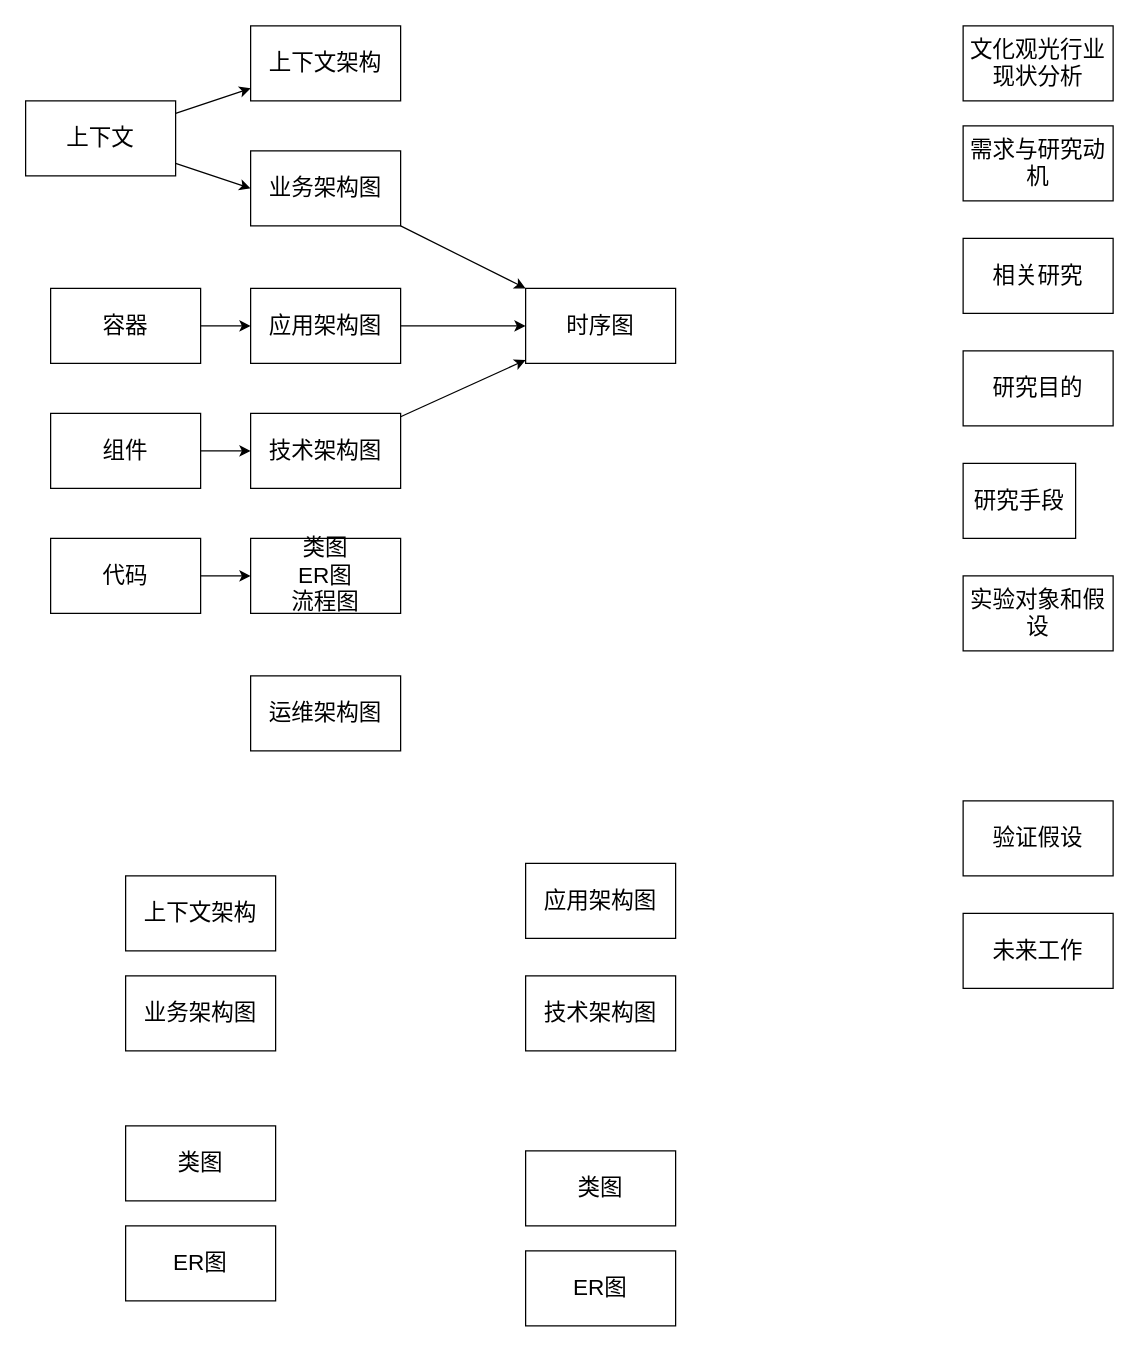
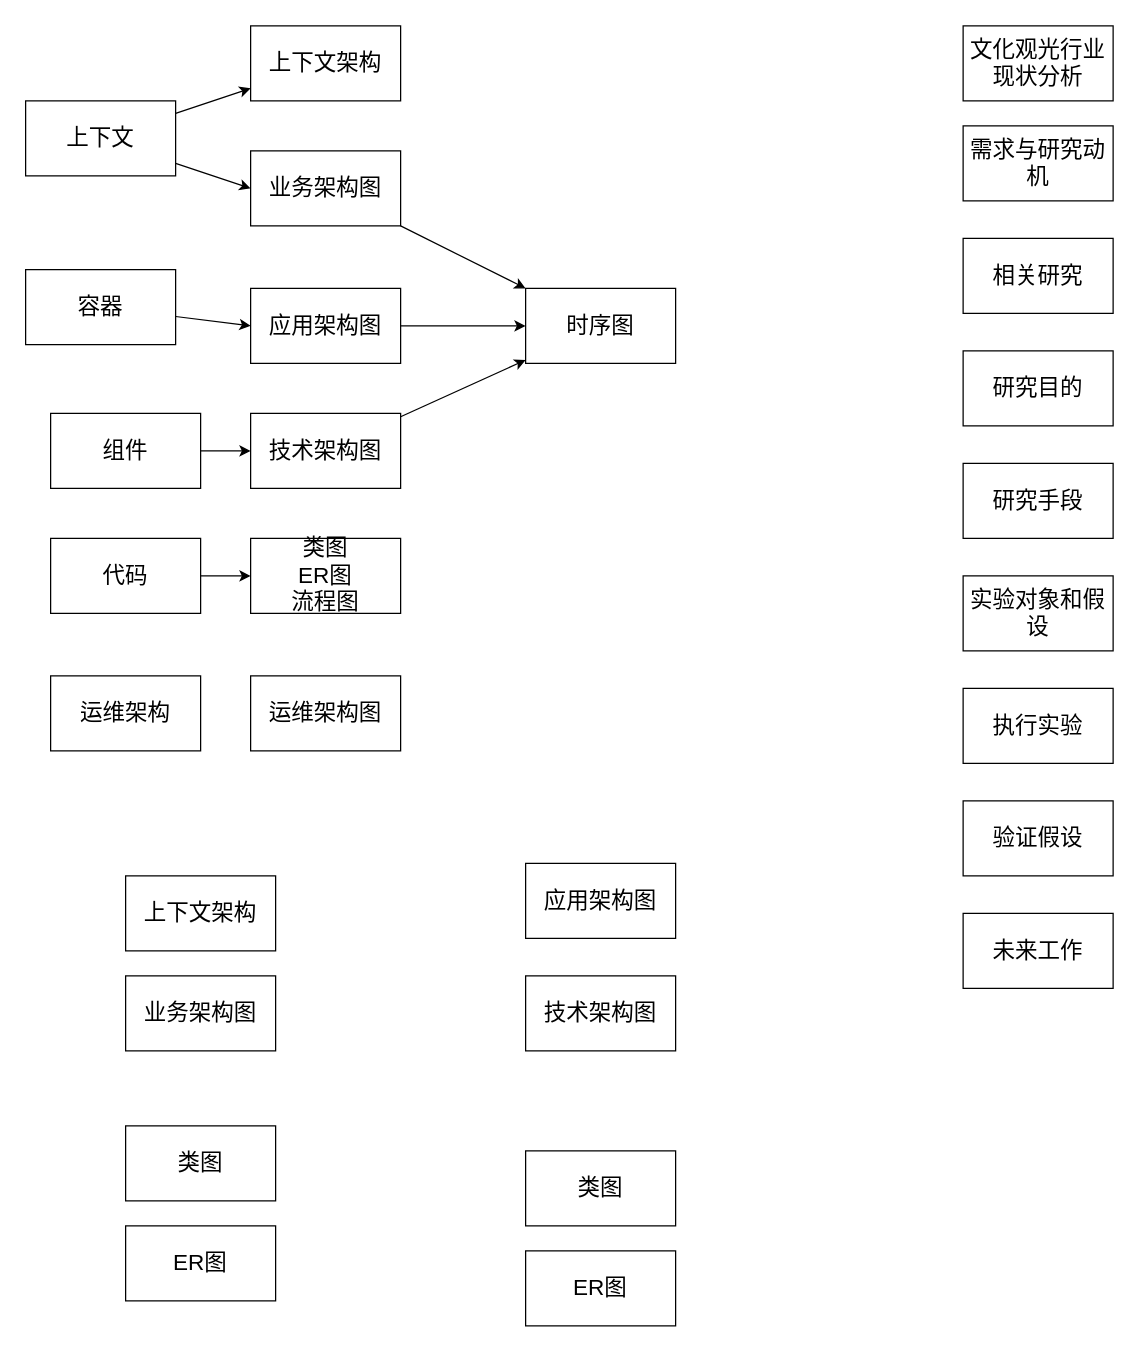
(126, 326) -> (101, 307)
(1019, 501) -> (1038, 501)
none -> (126, 713)
none -> (1038, 726)
